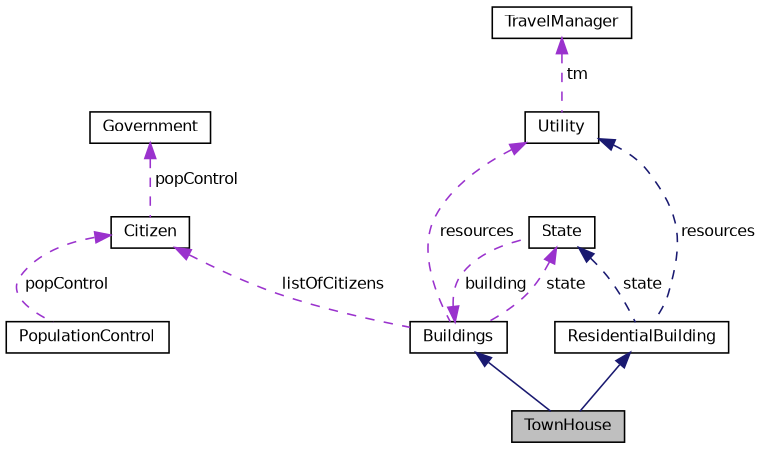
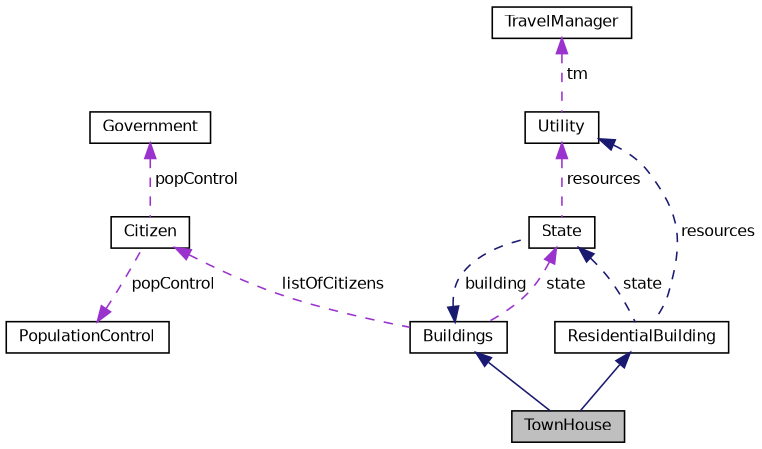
(434, 220) -> (562, 188)
(478, 259) -> (478, 259)
(27, 268) -> (125, 278)
